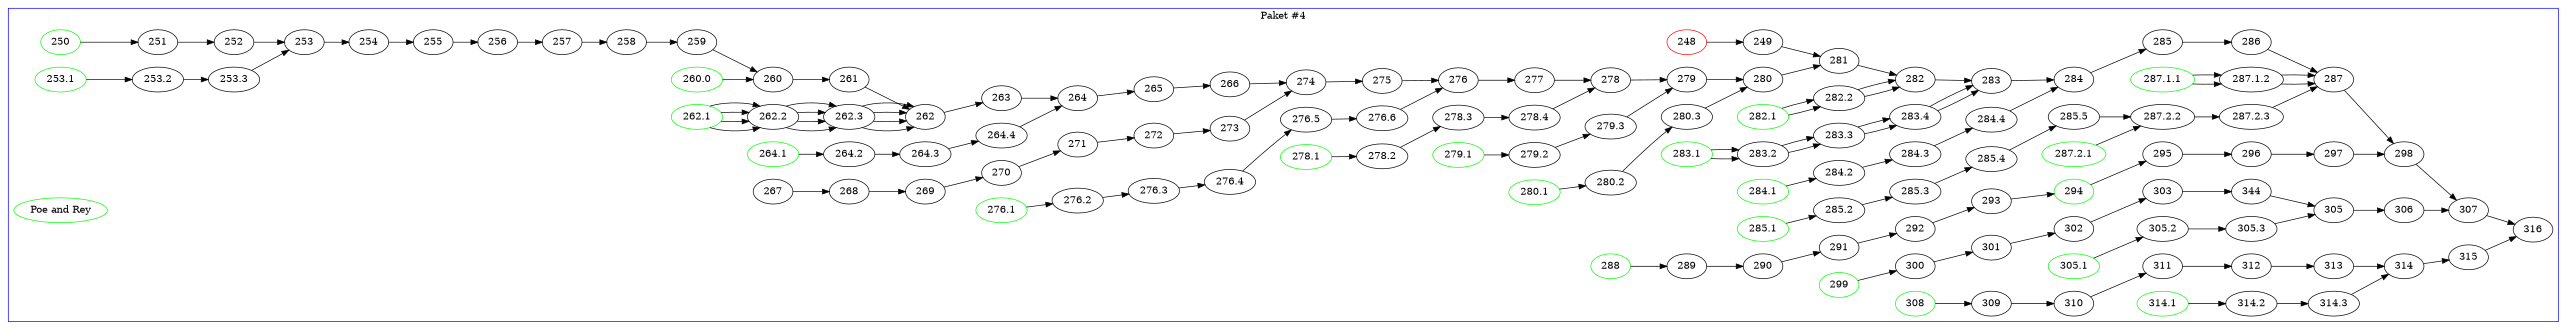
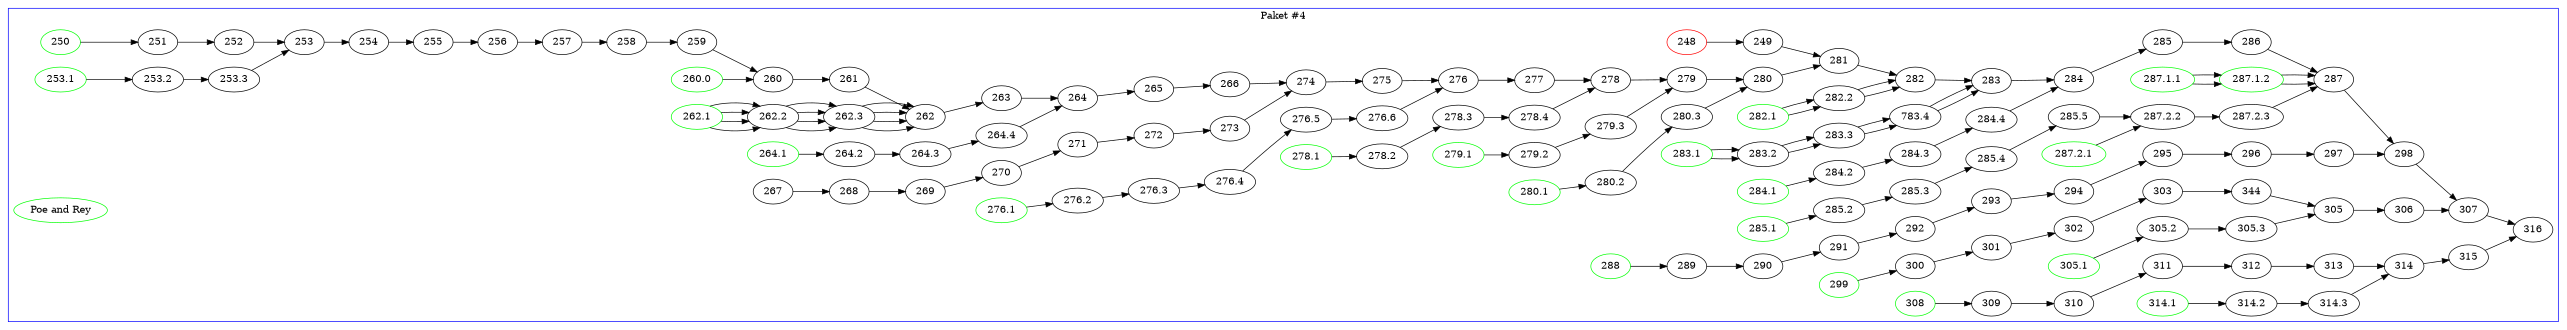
(2251, 80) -> (2251, 80)
(1915, 117) -> (1915, 117)
(2074, 192) -> (2074, 192)
